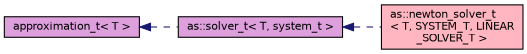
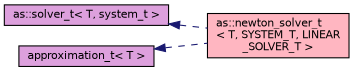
(164, 27) -> (186, 45)
